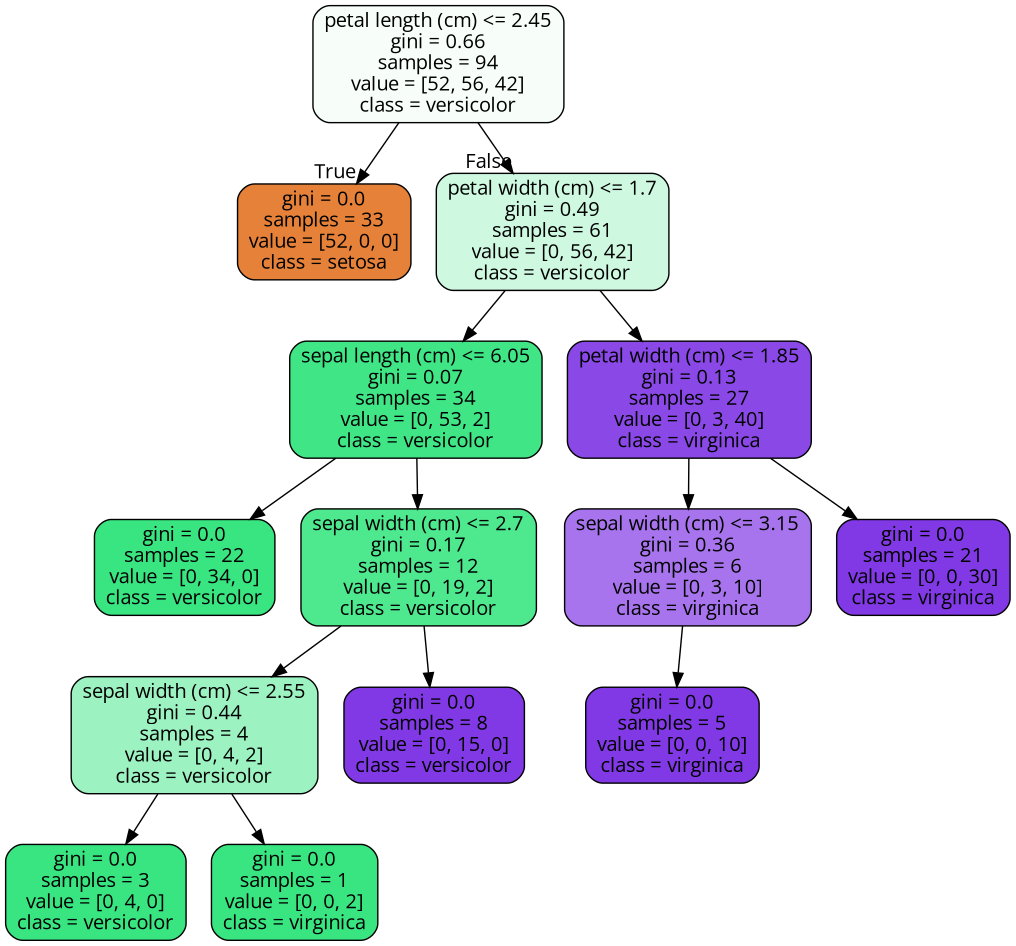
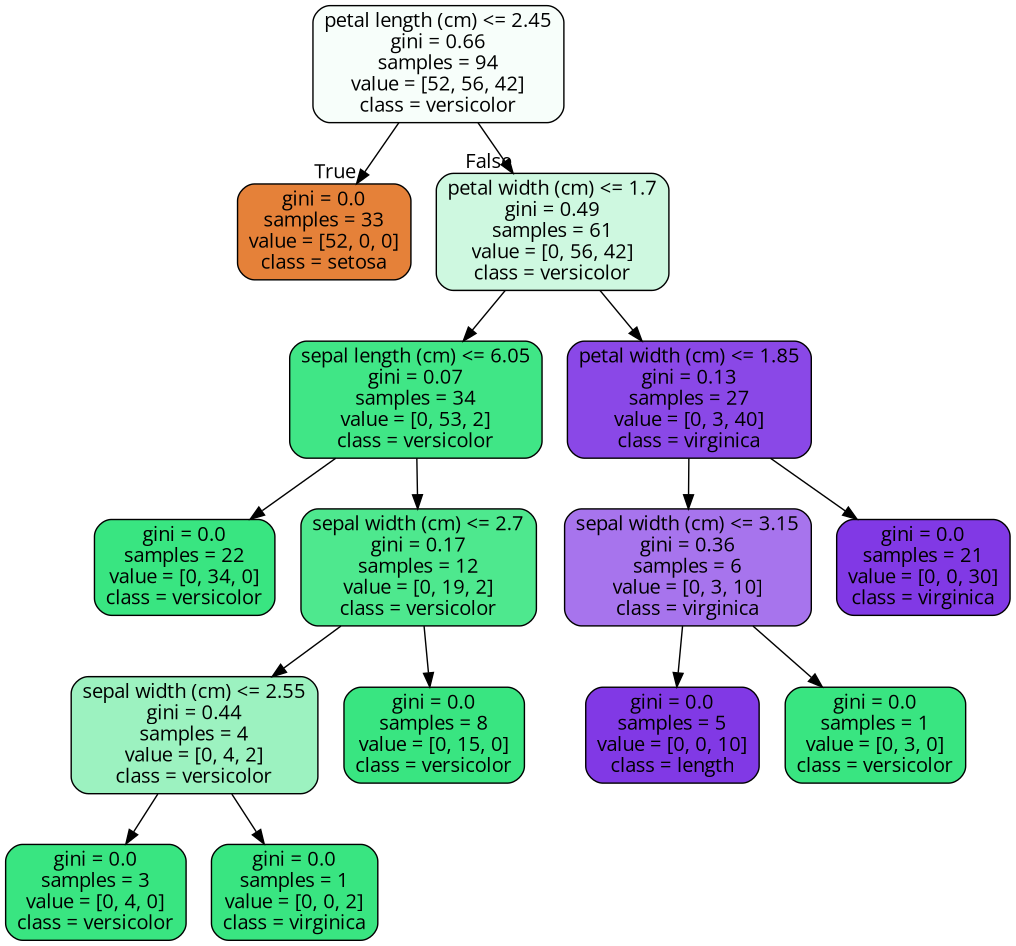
(434, 735) -> (434, 735)
(672, 735) -> (672, 735)
none -> (875, 735)
